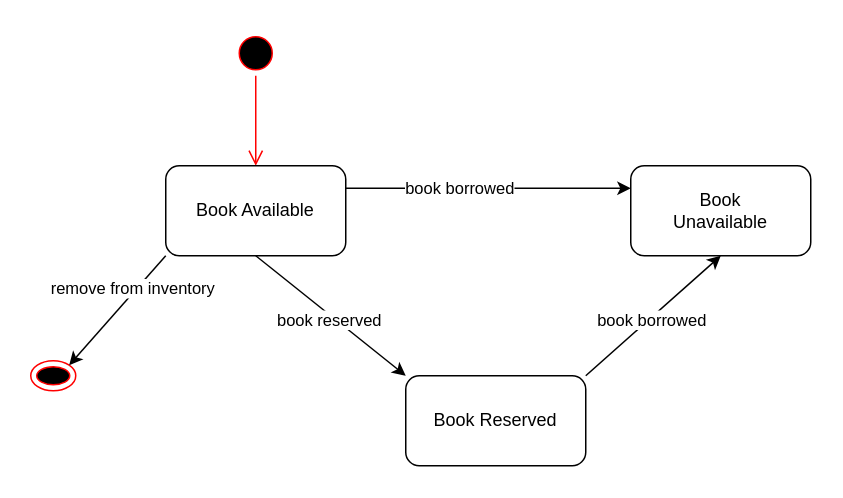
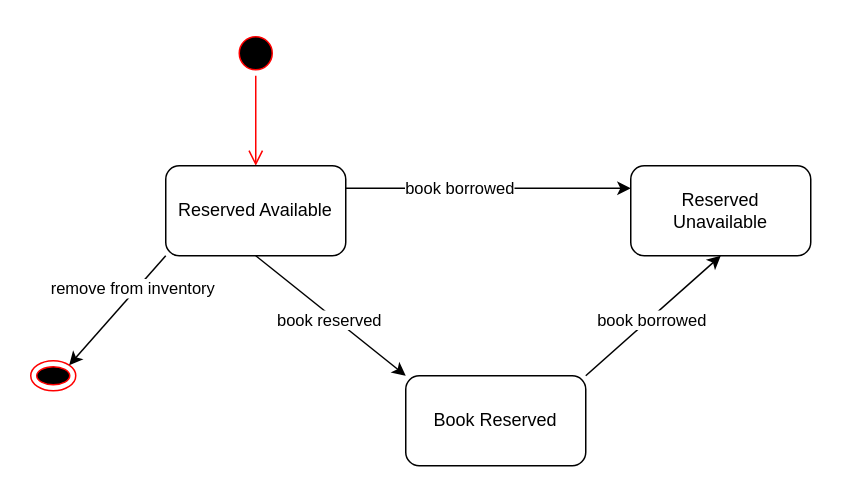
(256, 211) -> (256, 211)
(721, 211) -> (721, 211)
